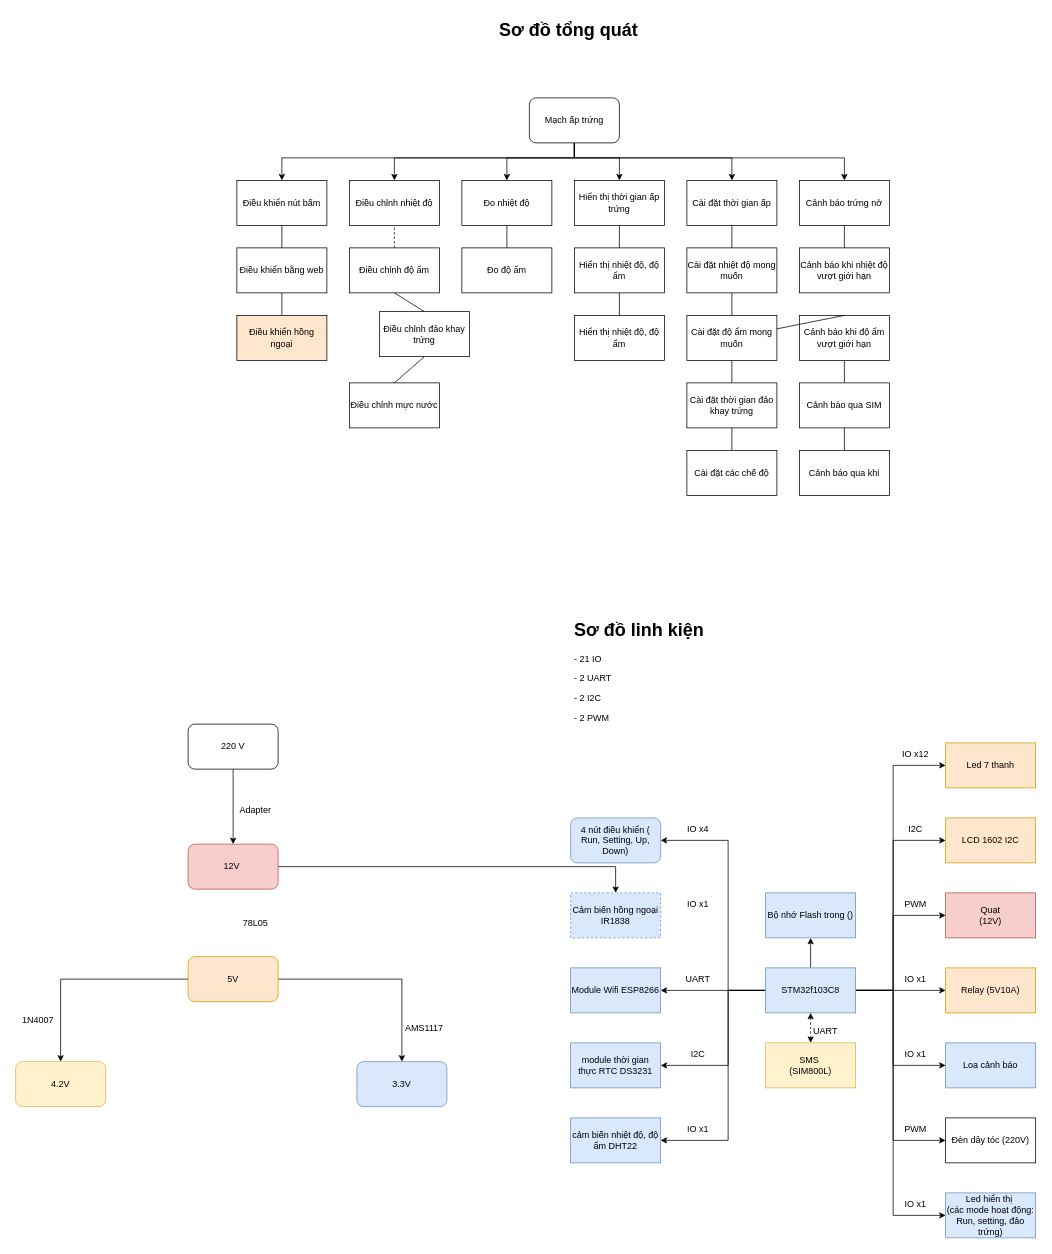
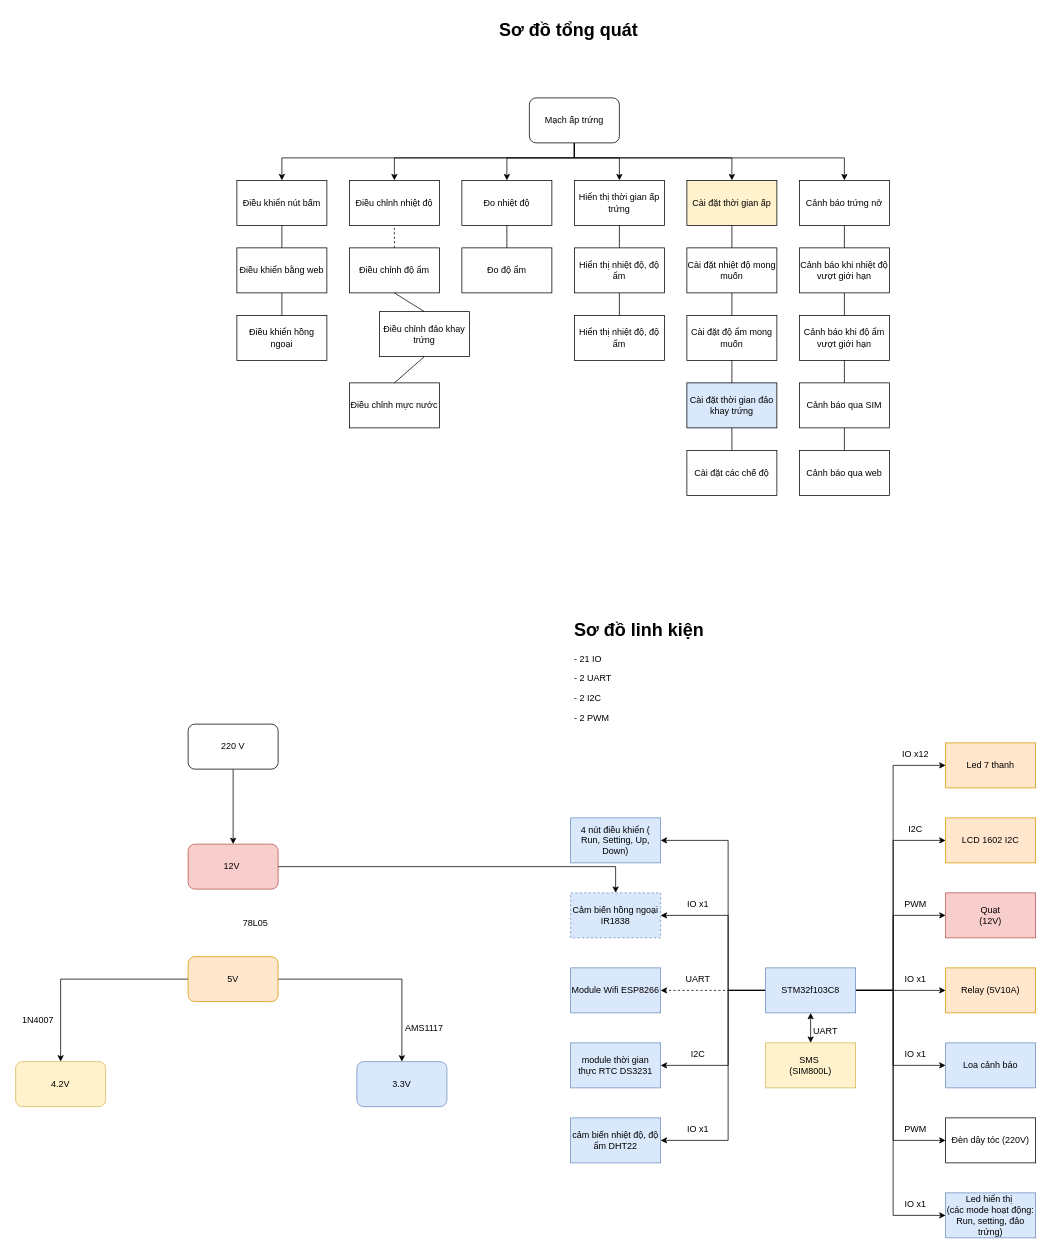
(732, 203) -> (732, 203)
(810, 322) -> (844, 304)
(282, 338) -> (282, 338)
(732, 405) -> (732, 405)
(844, 473) -> (844, 473)
(255, 810) -> none
(698, 829) -> none
(615, 840) -> (615, 840)
none -> (696, 915)
(810, 915) -> none
(810, 956) -> none
(695, 990) -> (695, 990)
(810, 1028) -> (810, 1028)
